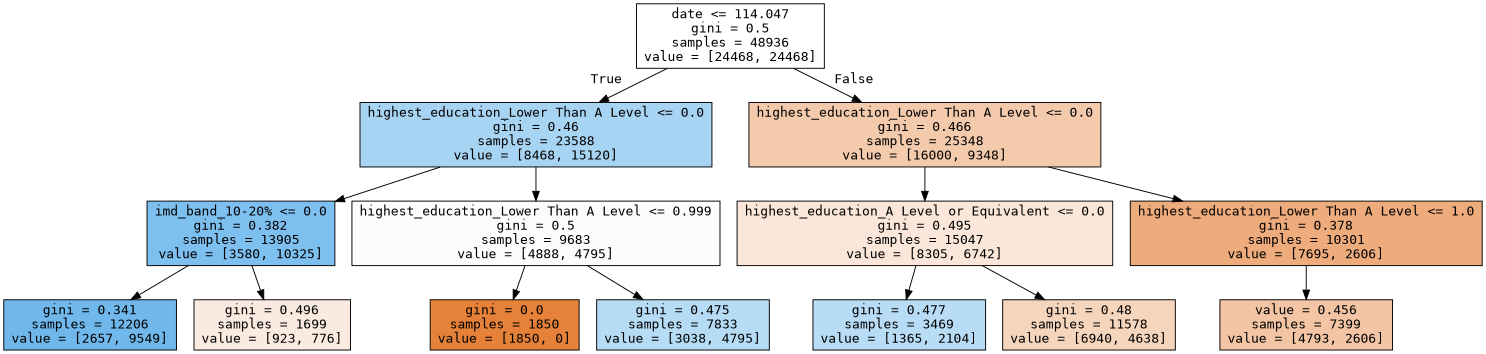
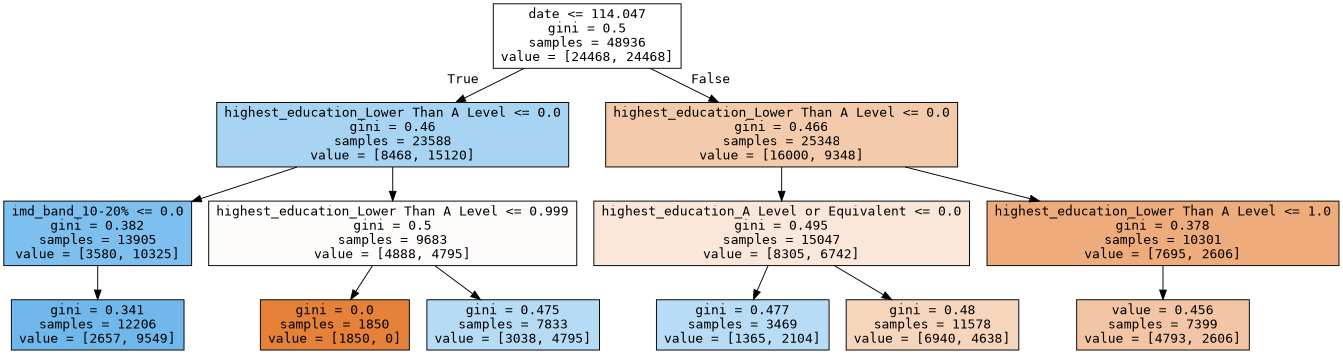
(272, 325) -> none
